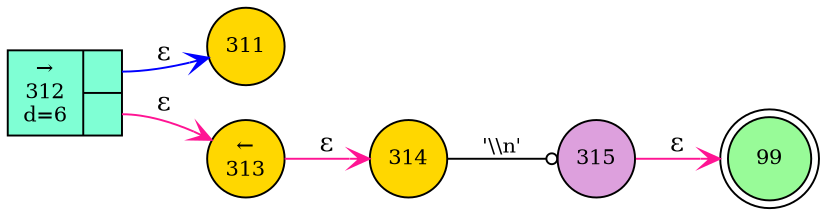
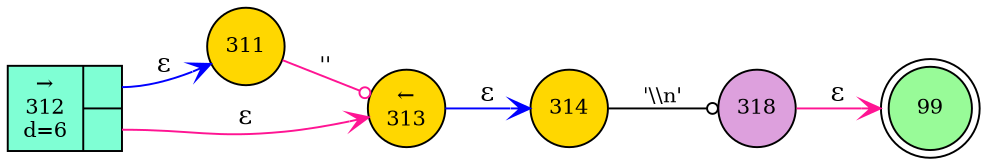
none -> (321, 75)
(317, 159) -> (478, 108)
(596, 159) -> (757, 108)
